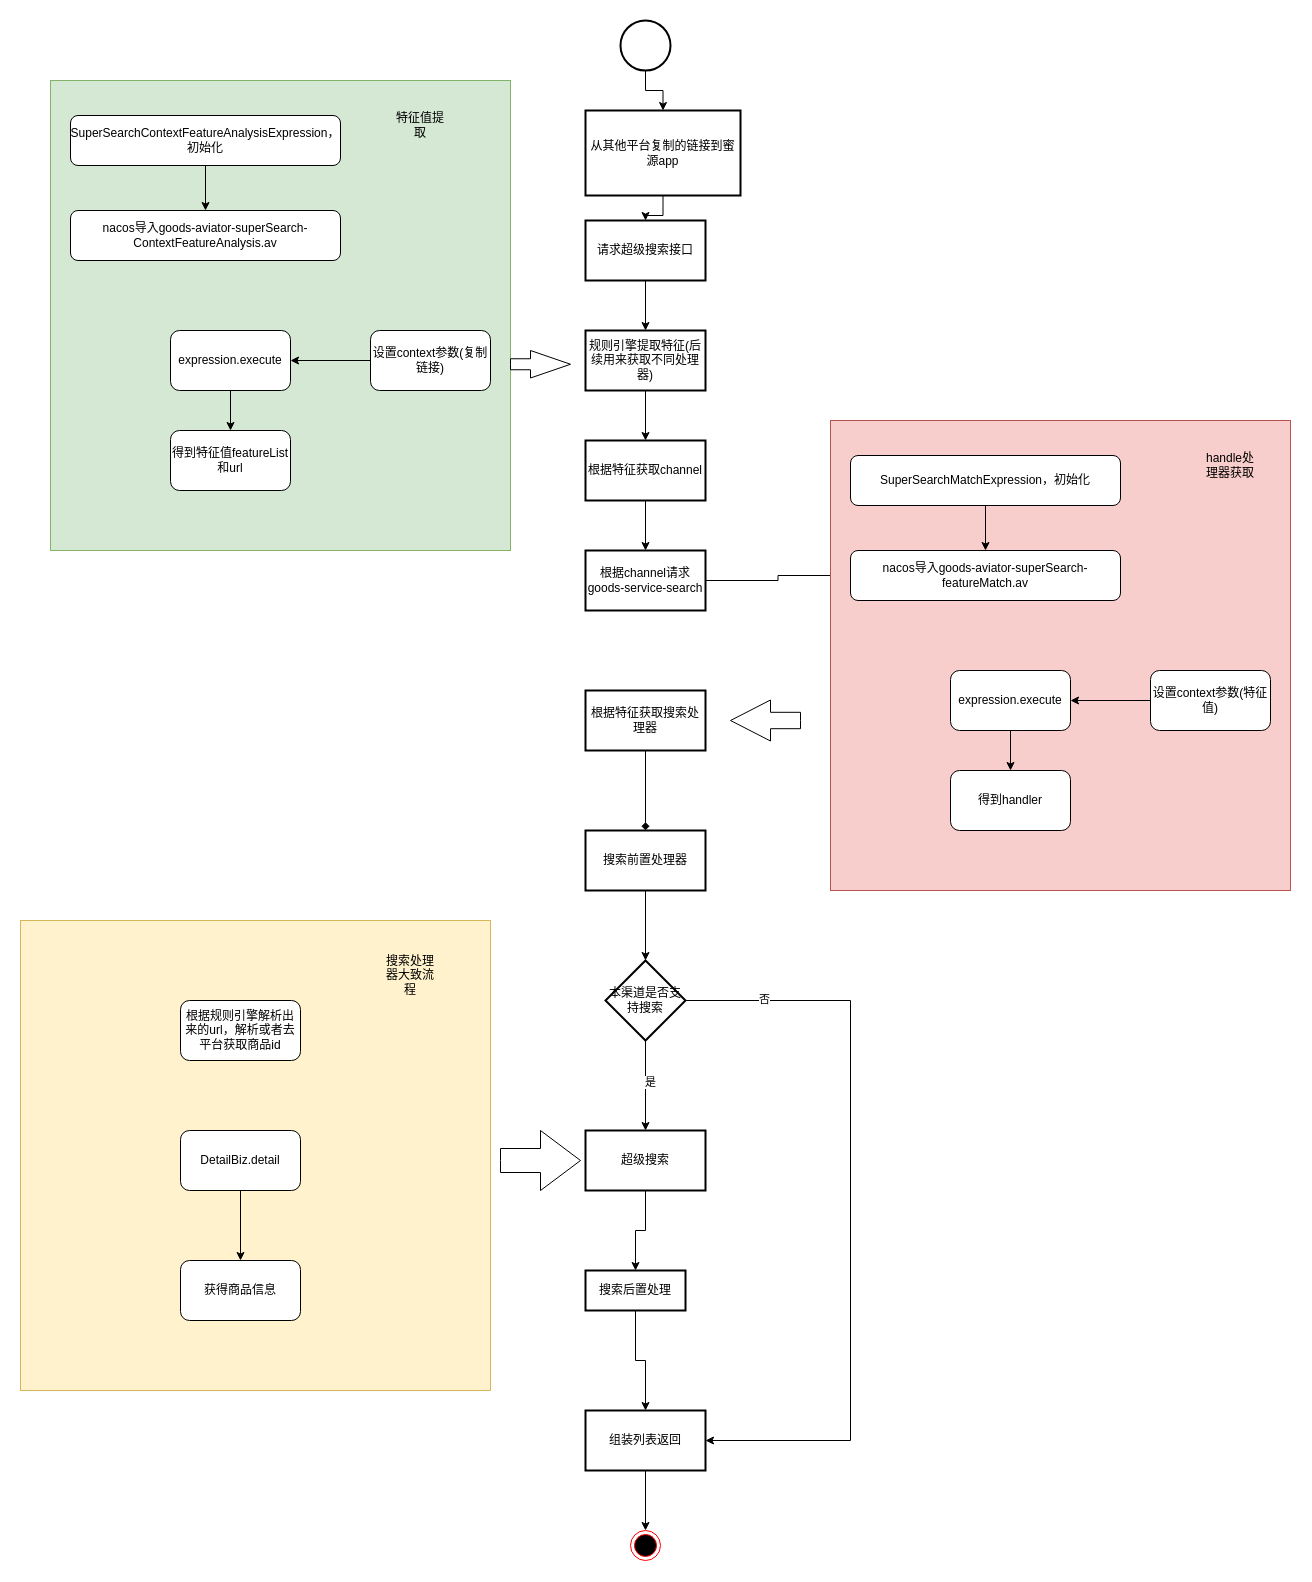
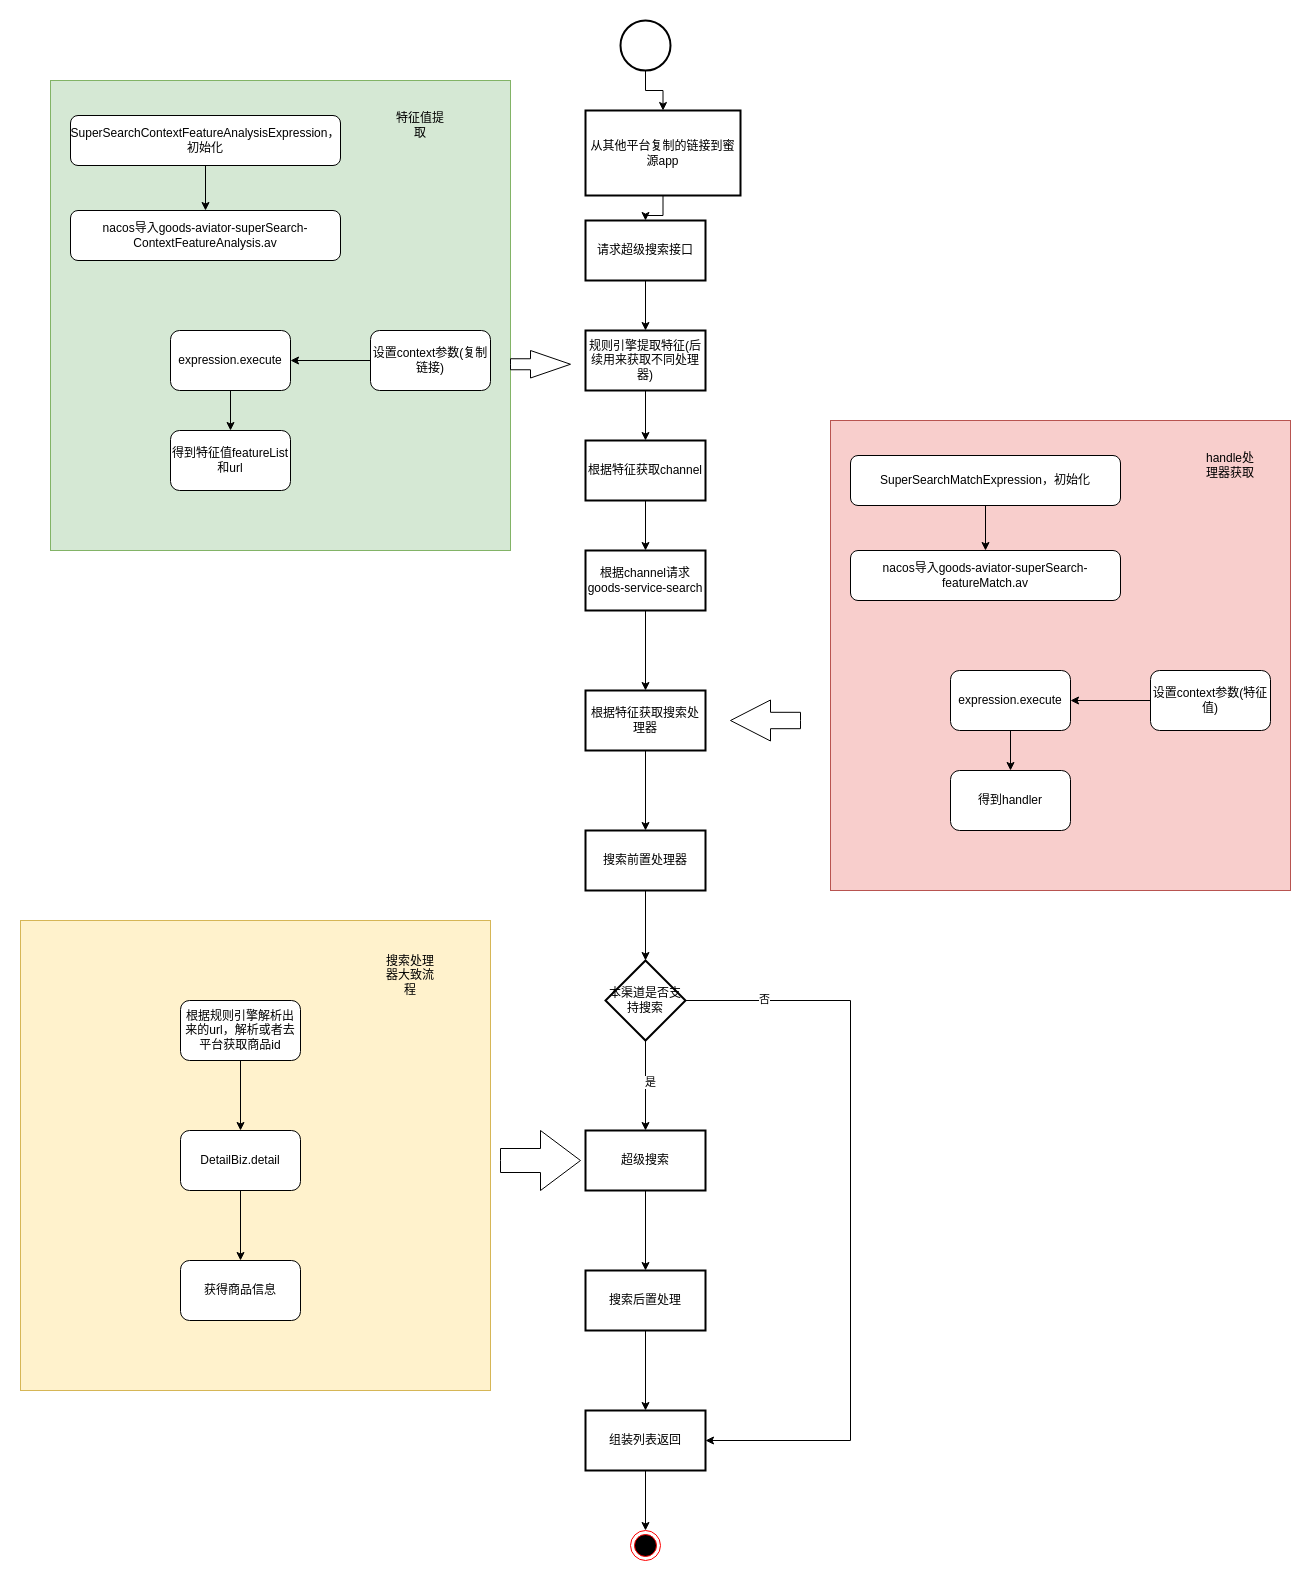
(771, 581) -> (646, 647)
(646, 821) -> (646, 822)
none -> (241, 1092)
(636, 1291) -> (646, 1301)
